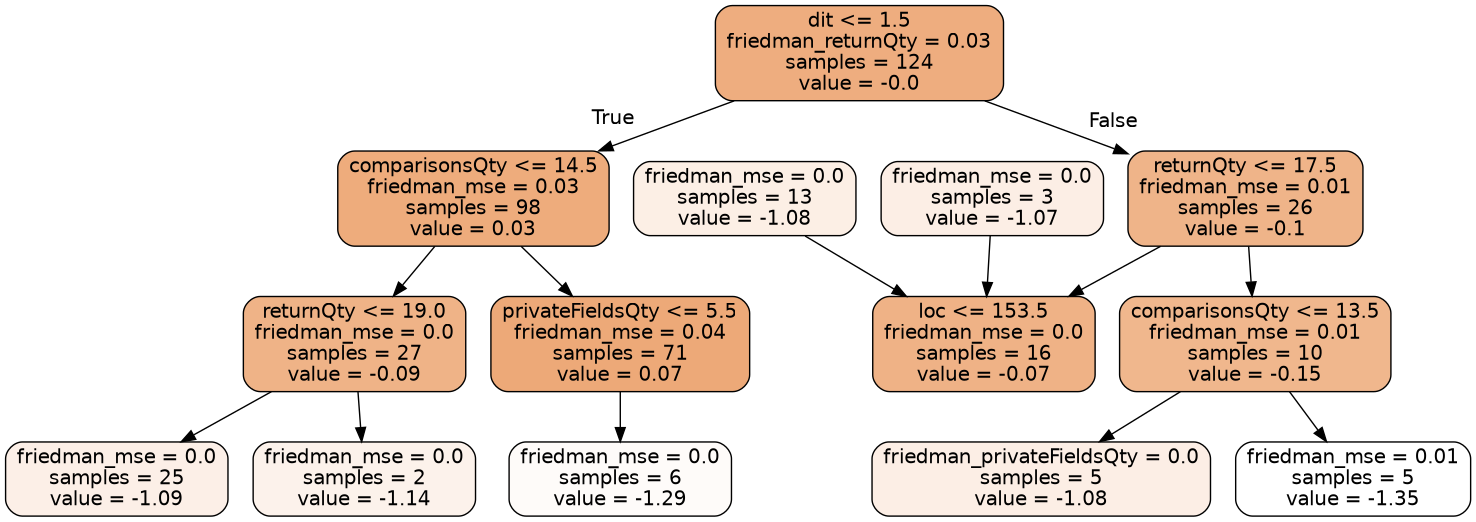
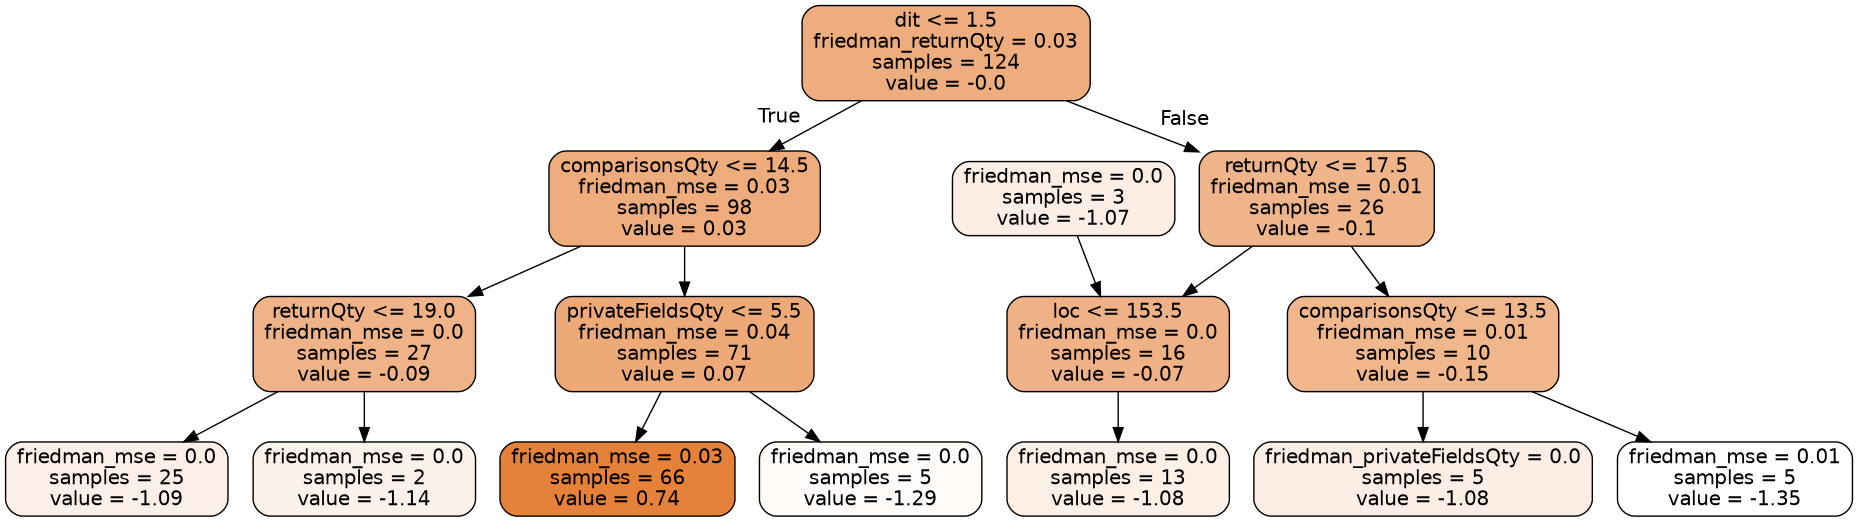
(850, 263) -> (1118, 409)
none -> (617, 479)
(620, 479) -> (871, 479)
